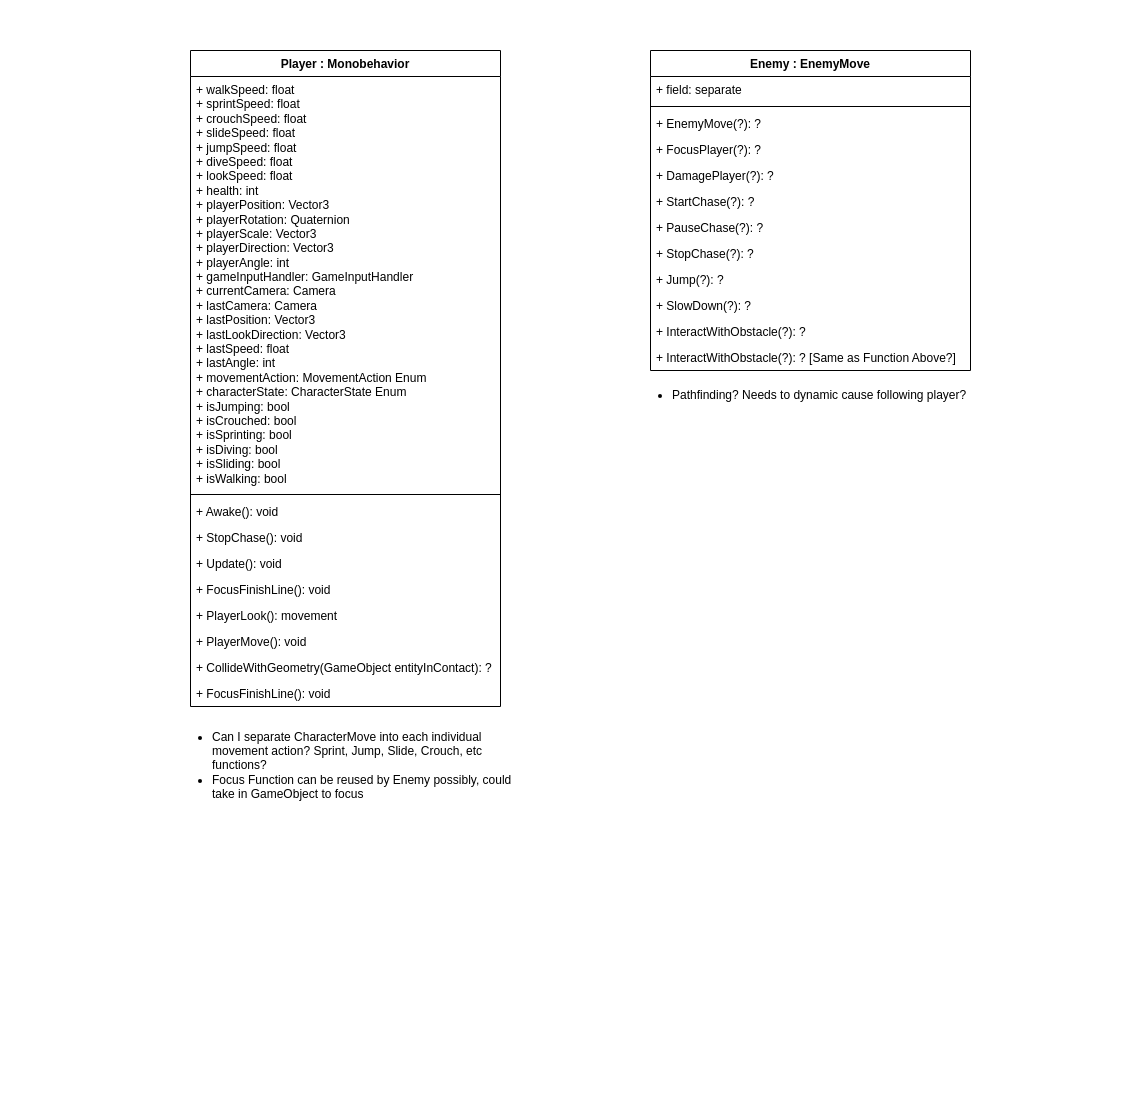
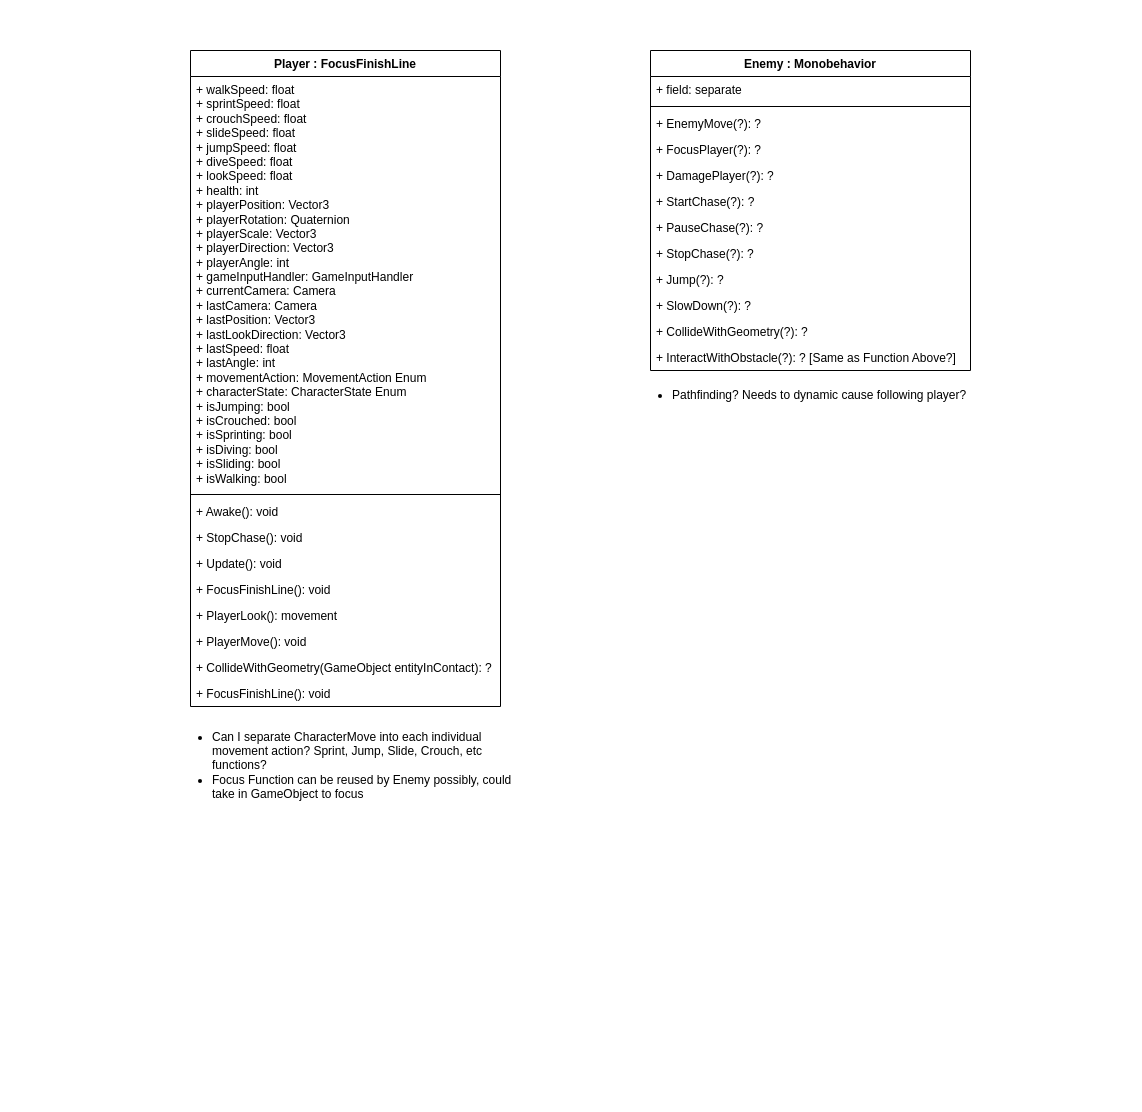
(346, 65) -> (346, 65)
(811, 65) -> (811, 65)
(743, 333) -> (736, 333)
